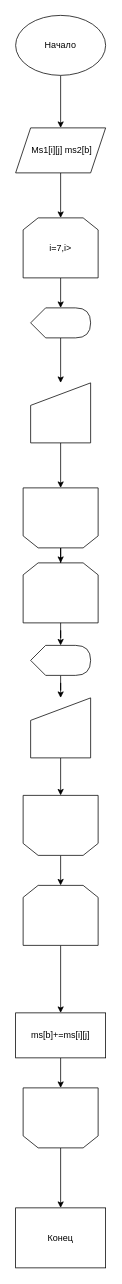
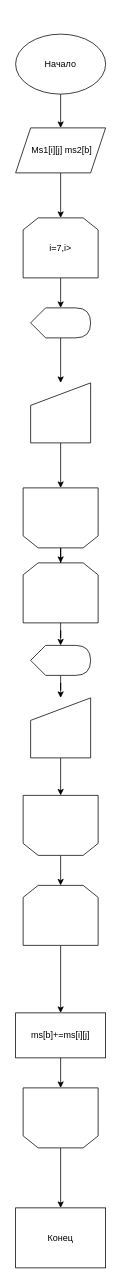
(60, 45) -> (60, 64)
